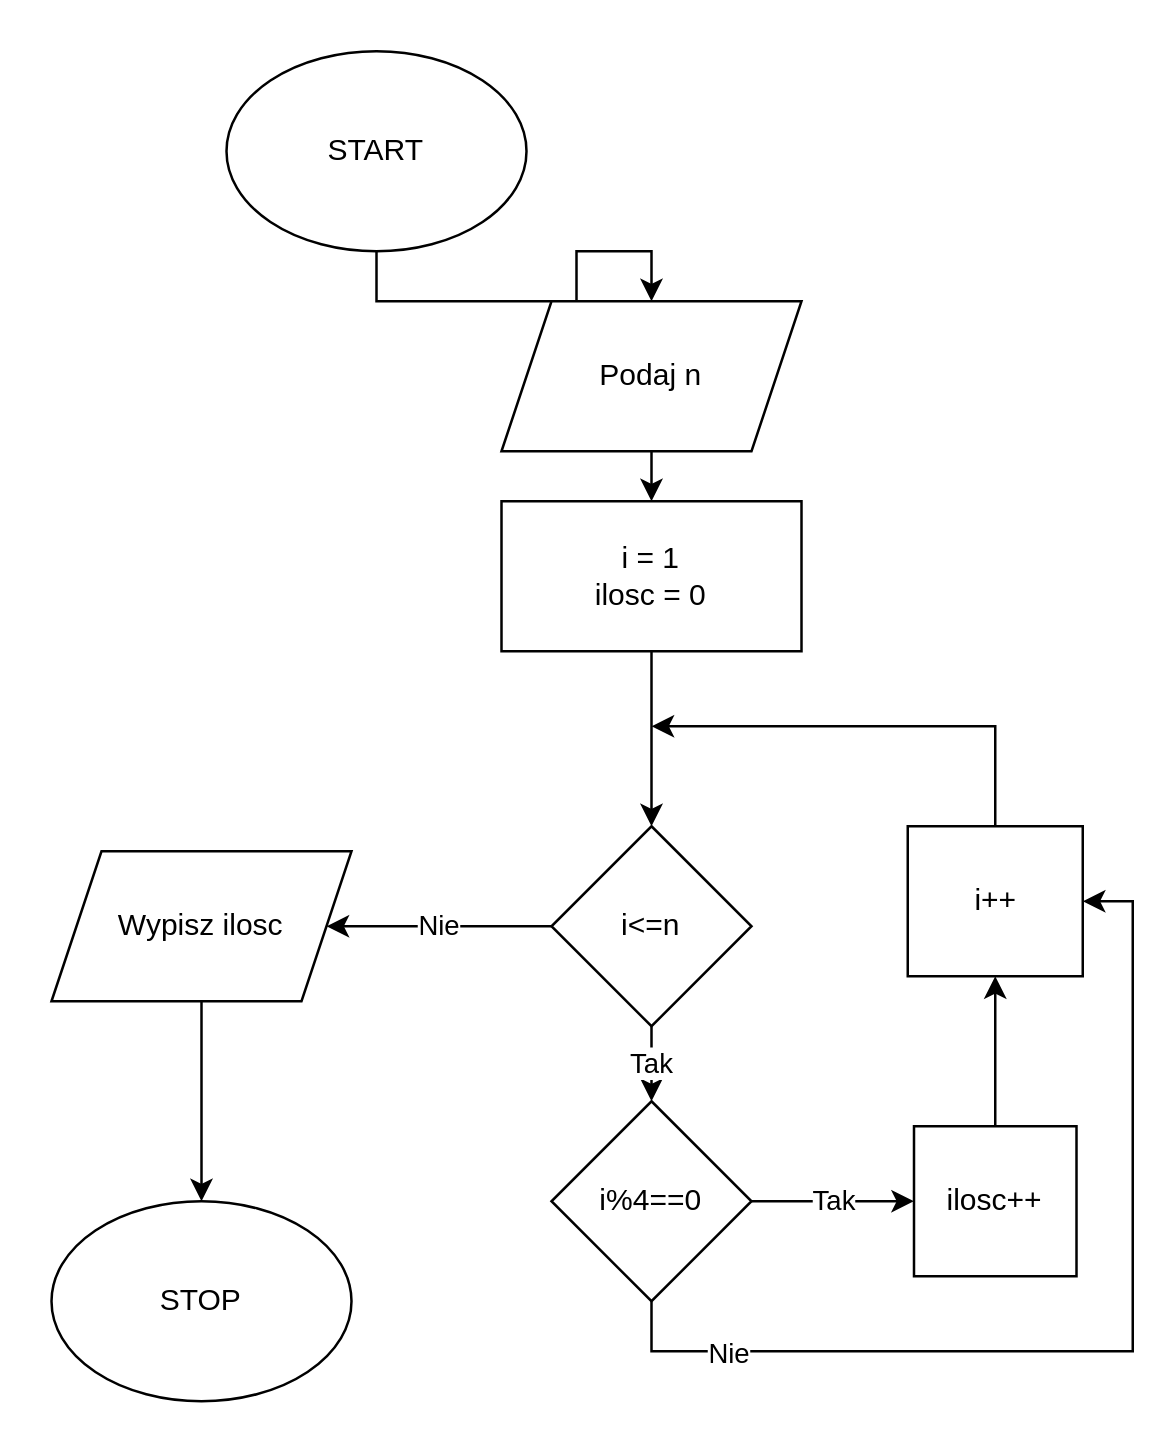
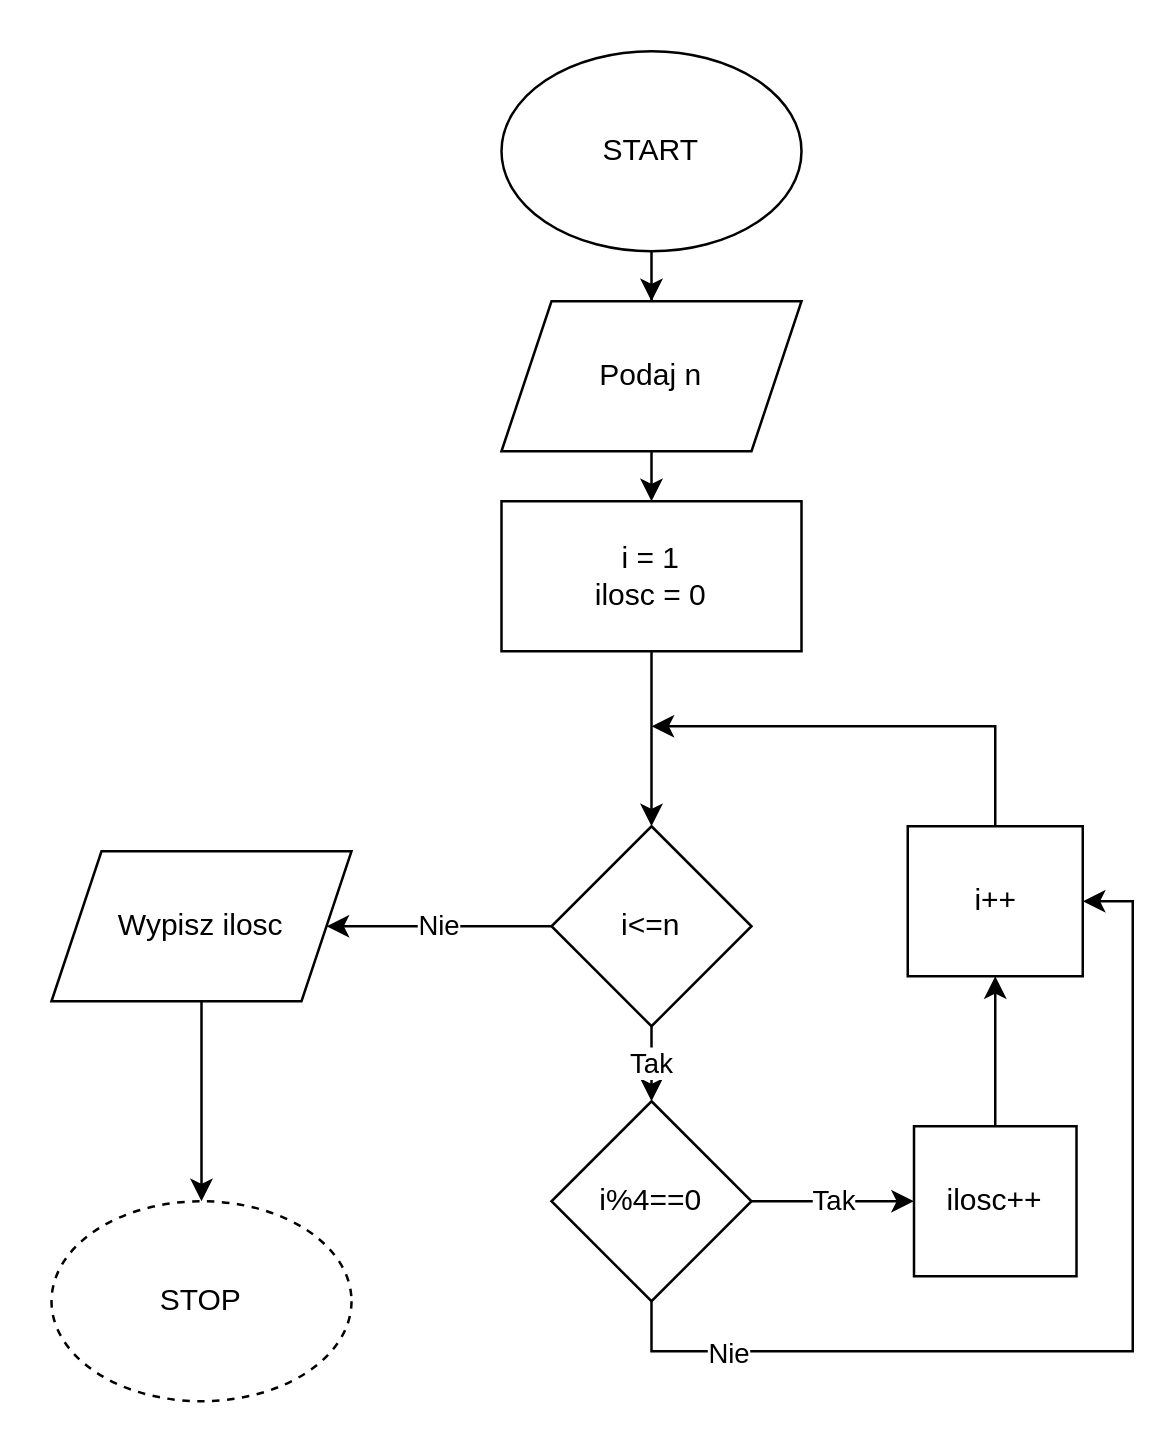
(376, 151) -> (651, 151)
(201, 1301) -> (201, 1301)
